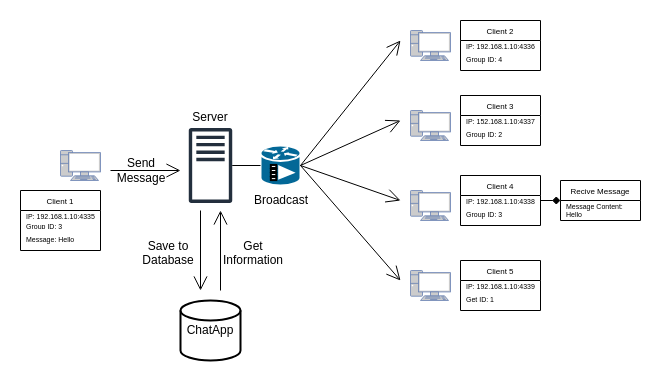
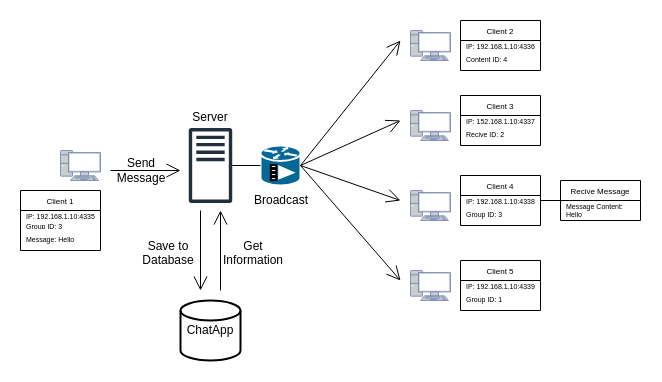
(485, 61) -> (489, 61)
(485, 136) -> (486, 136)
(552, 201) -> (555, 201)
(481, 301) -> (485, 301)
